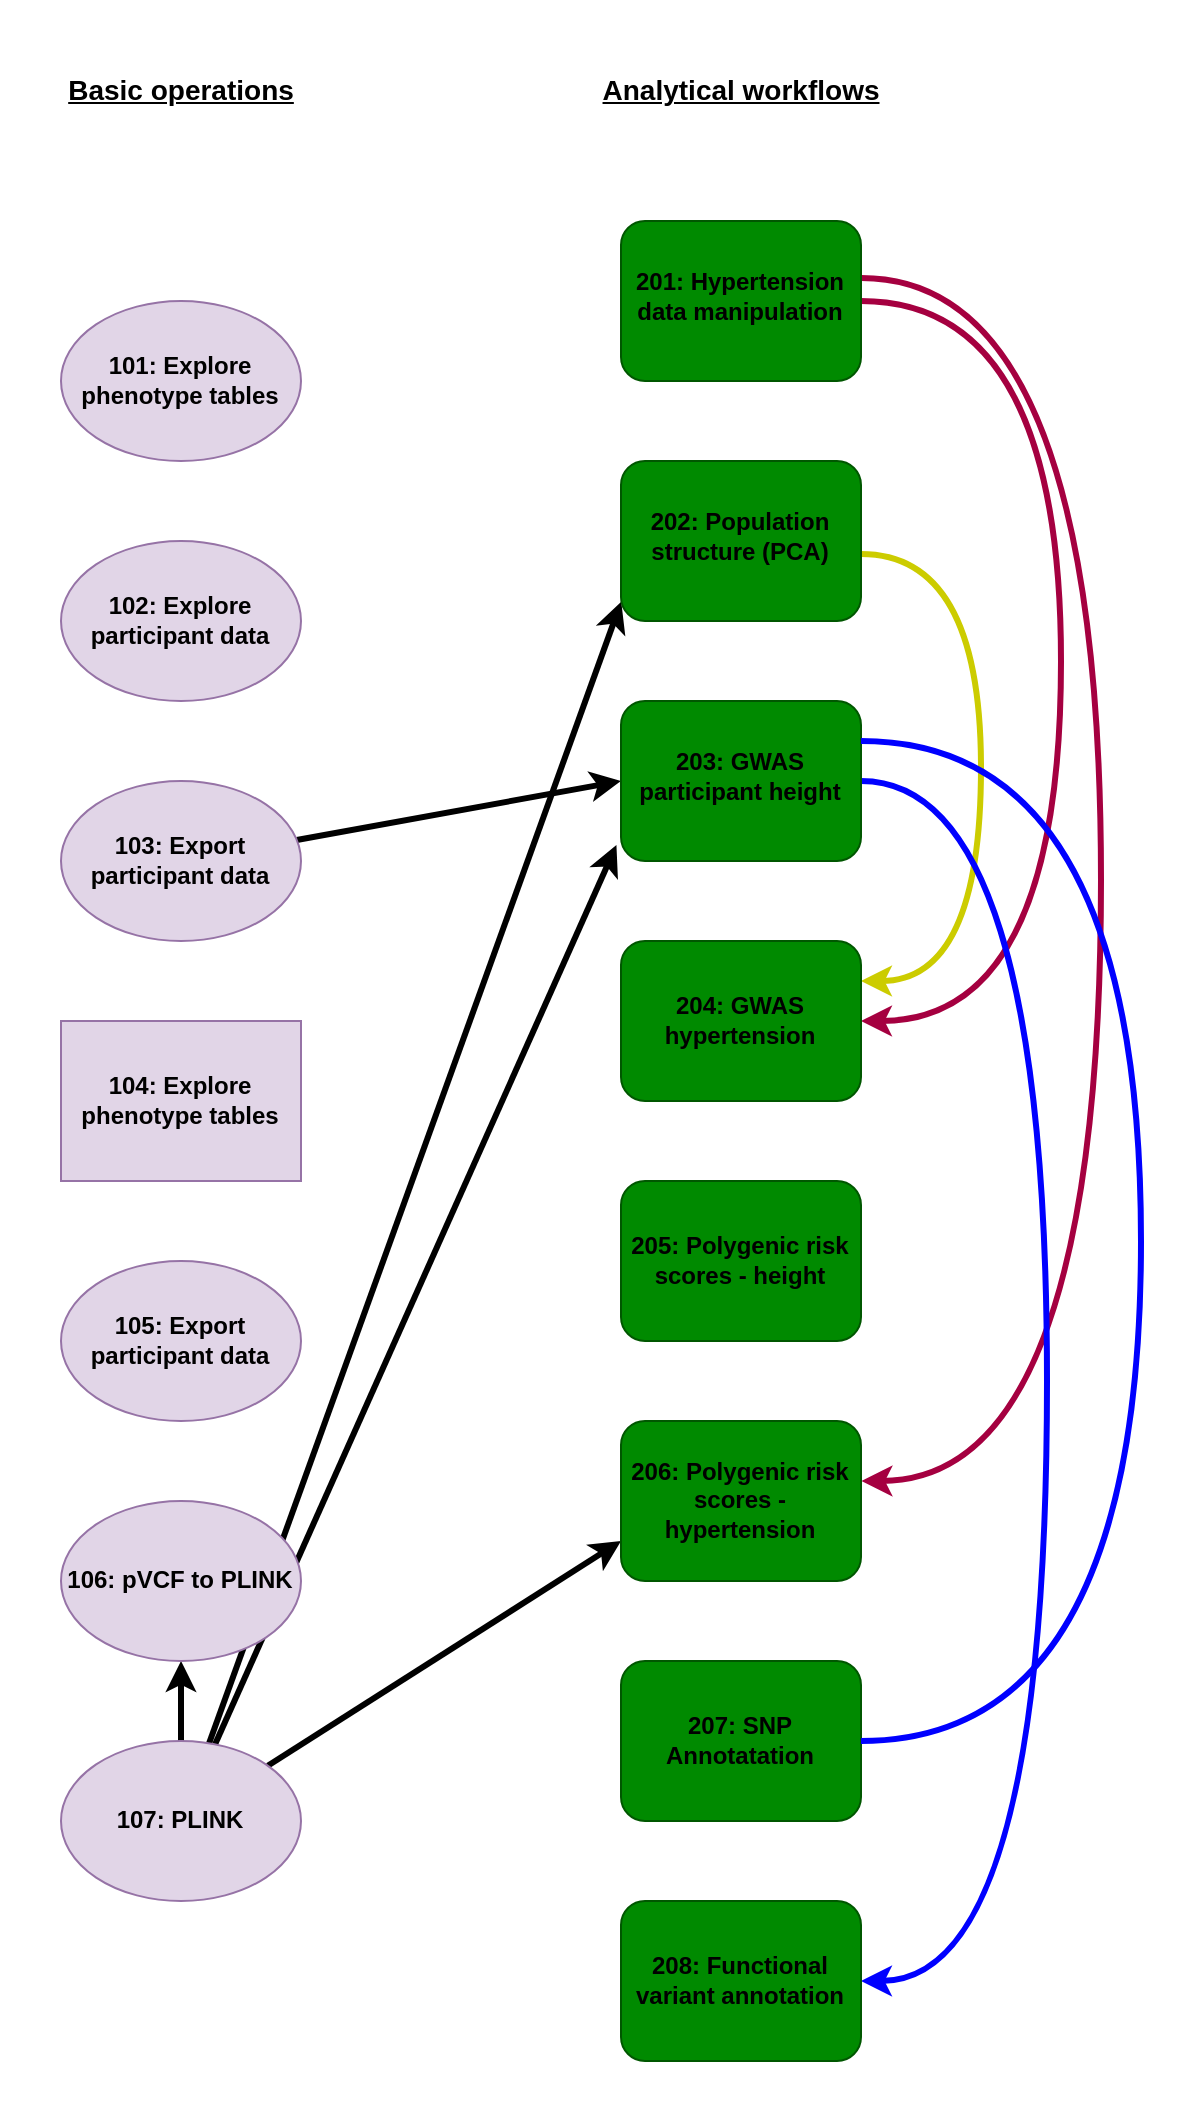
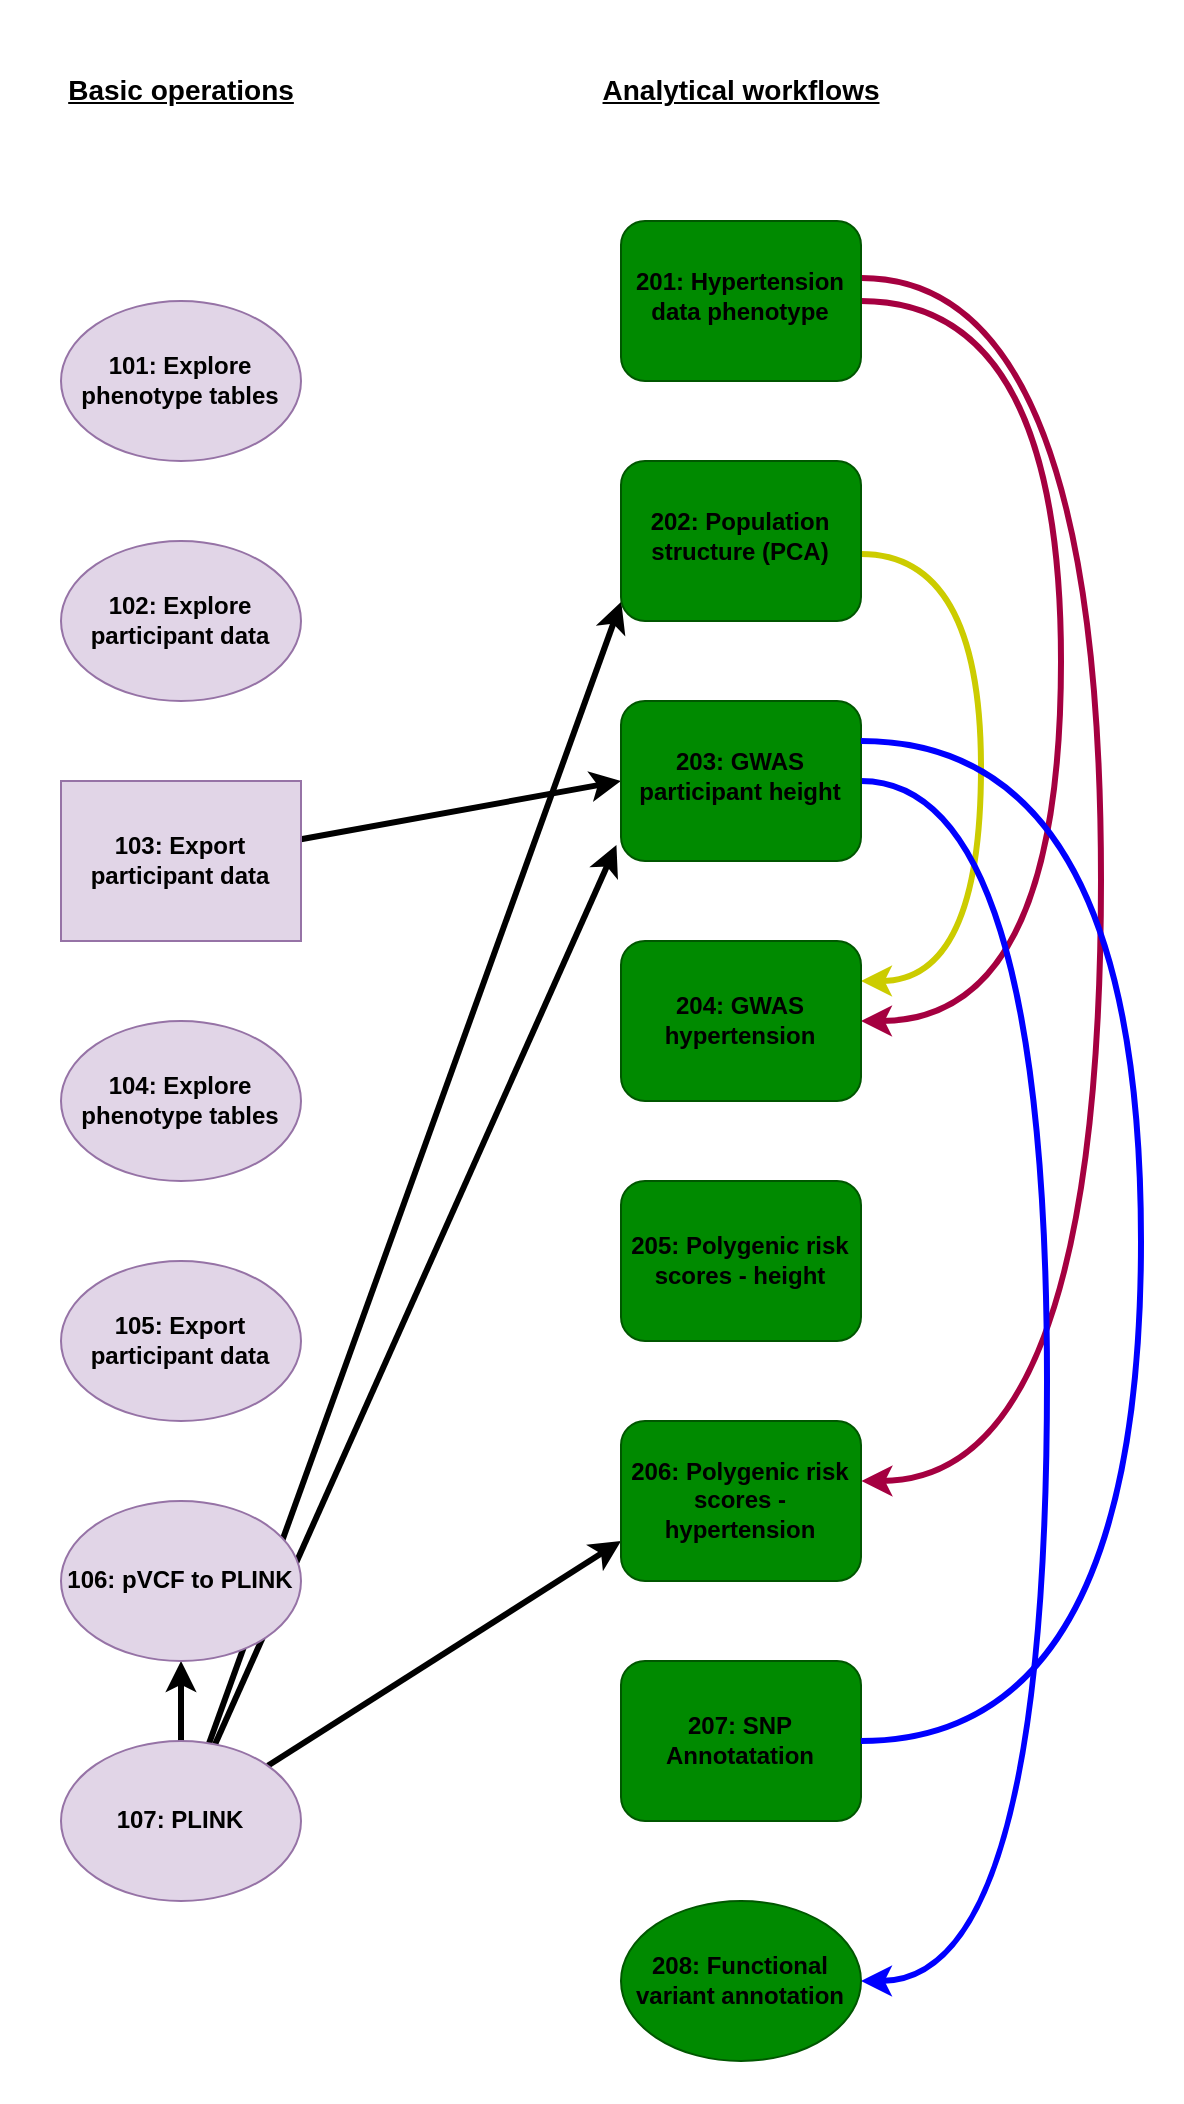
(741, 297) -> (741, 297)
(181, 861) -> (181, 861)
(181, 1101) -> (181, 1101)
(741, 1981) -> (741, 1981)
